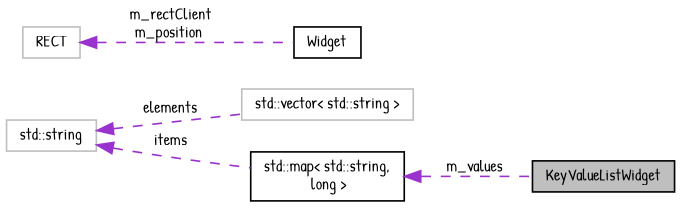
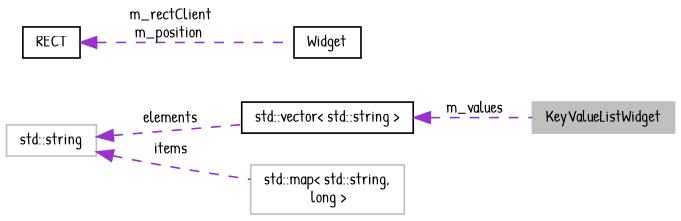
(51, 42) -> (51, 42)
(327, 105) -> (327, 118)
(327, 176) -> (327, 189)
(477, 176) -> (481, 118)
(604, 176) -> (604, 118)
